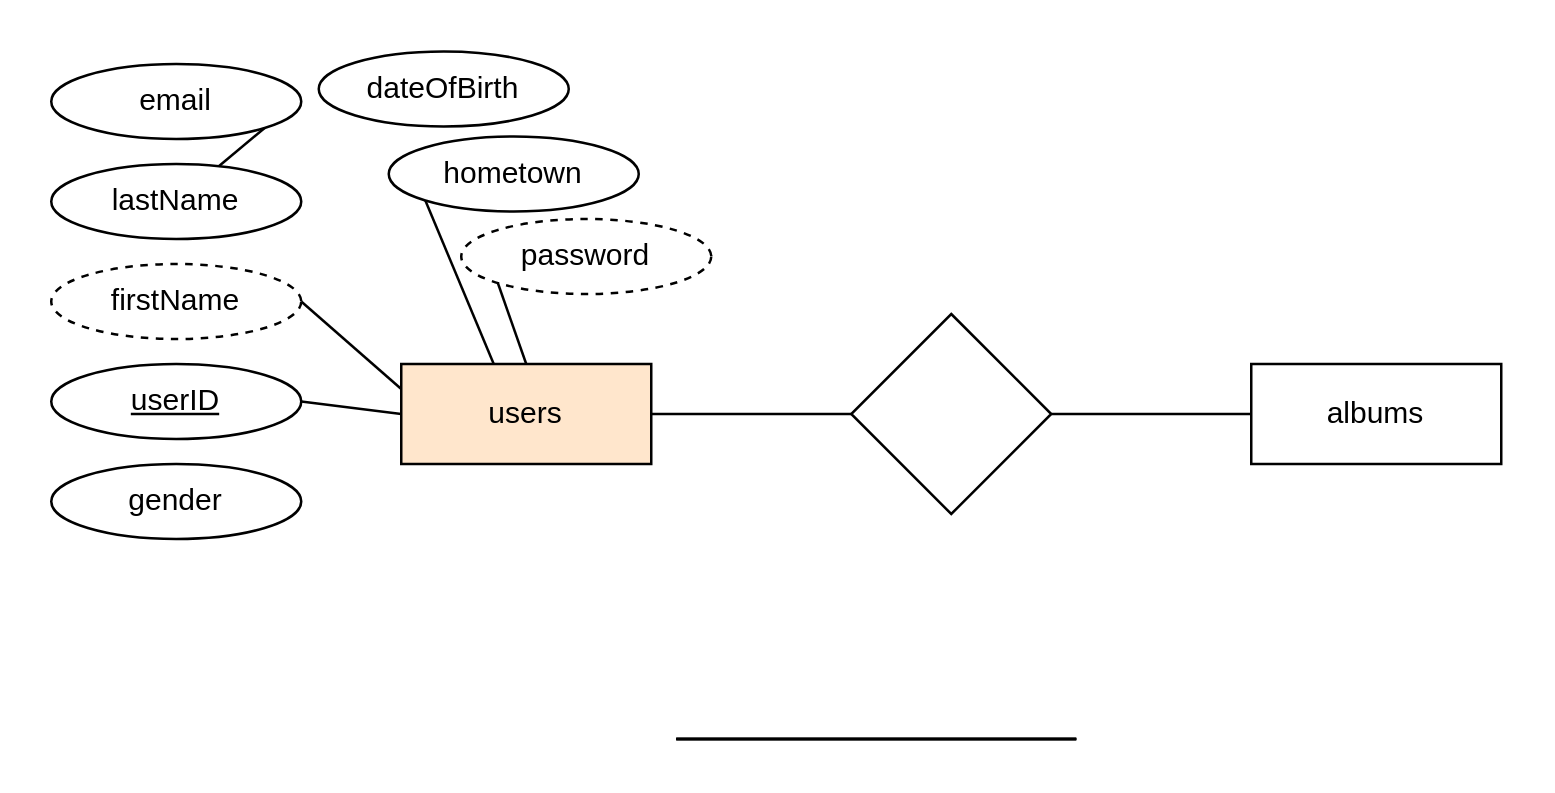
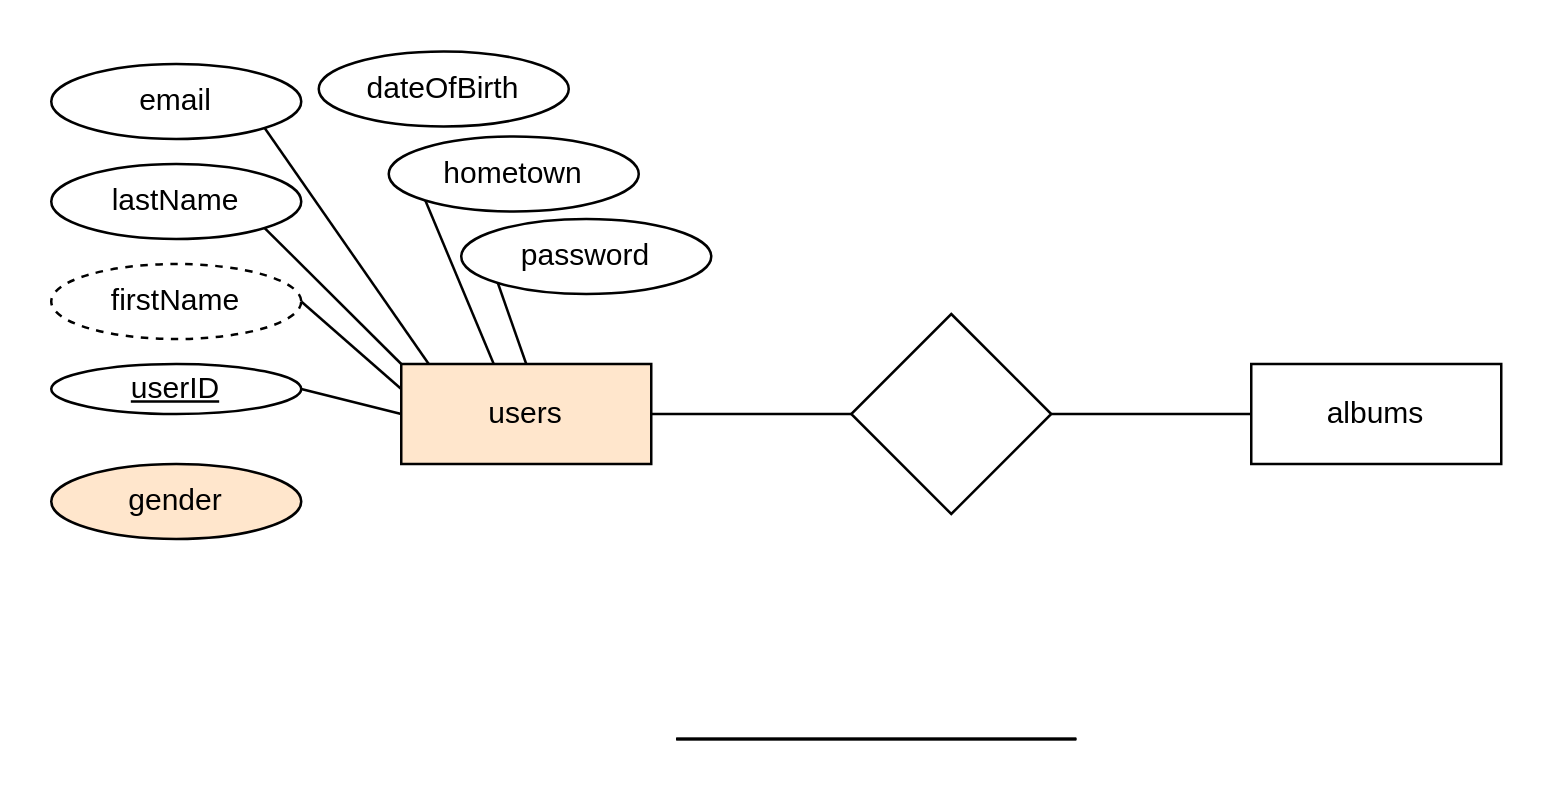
(242, 147) -> (346, 245)
(586, 256) -> (586, 256)
none -> (333, 296)
(176, 401) -> (176, 389)
(176, 501) -> (176, 501)
